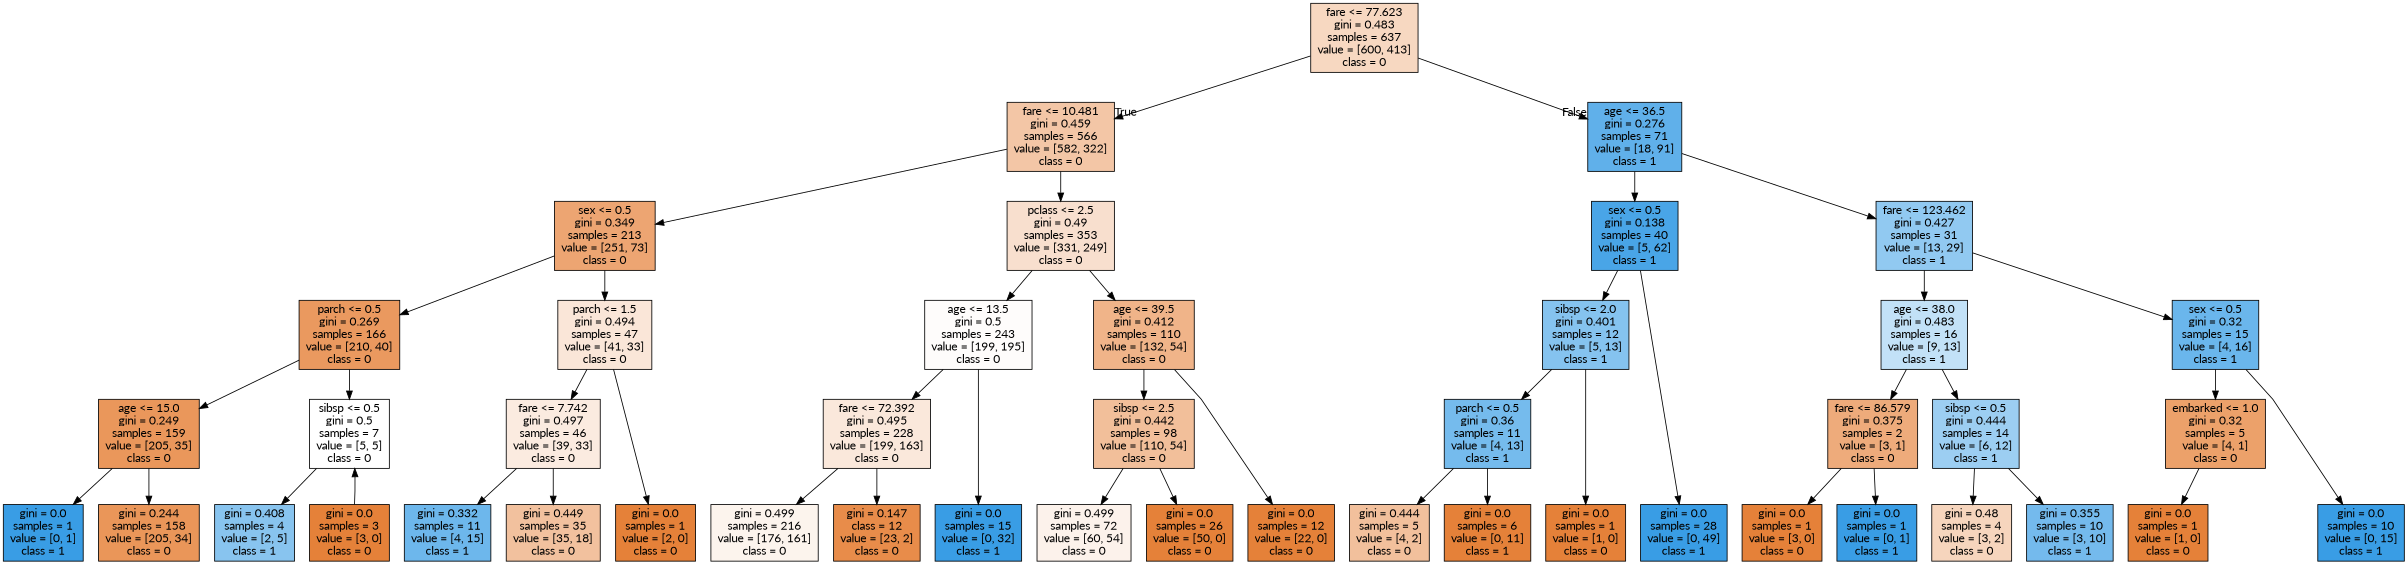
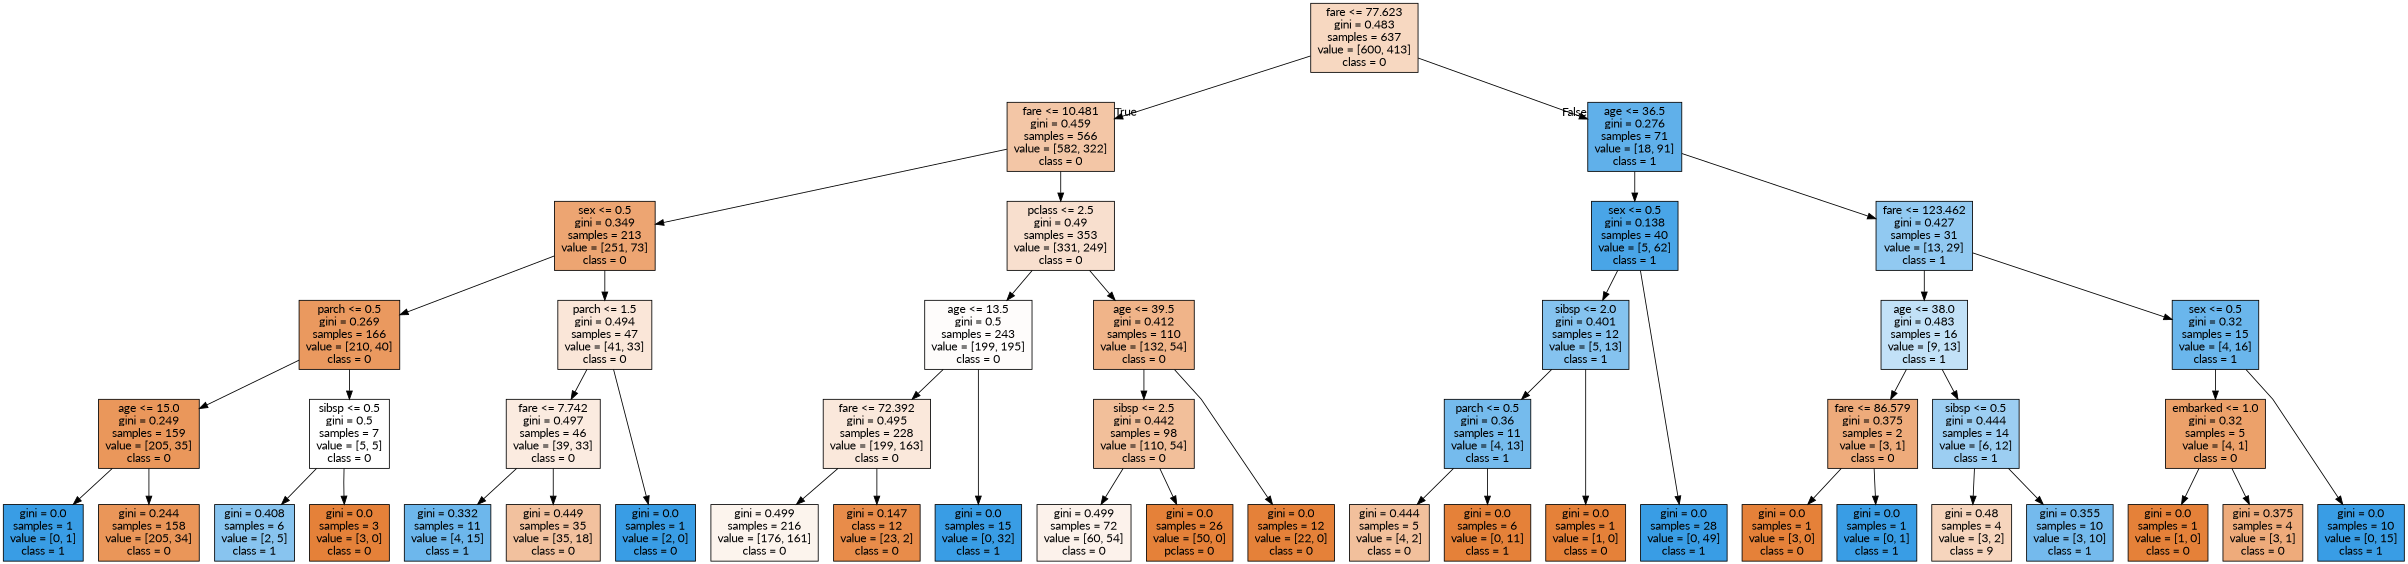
(355, 491) -> (344, 482)
(255, 533) -> (255, 533)
(656, 533) -> (656, 533)
(1190, 533) -> (1190, 533)
(1972, 533) -> (1972, 533)
none -> (2263, 533)
